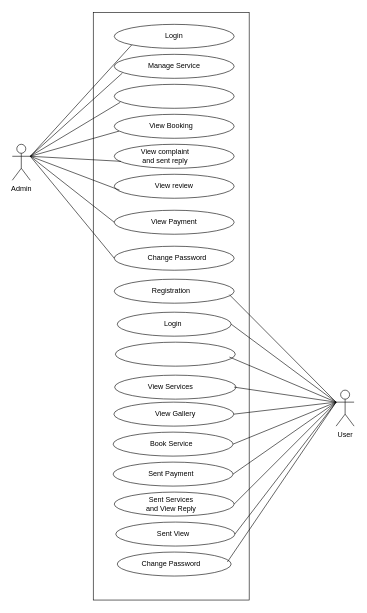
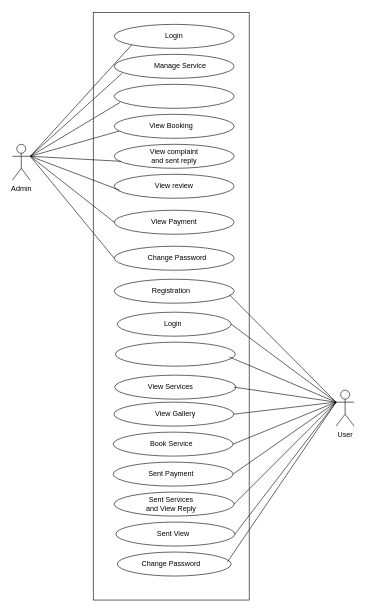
(174, 66) -> (180, 66)
(165, 156) -> (174, 156)
